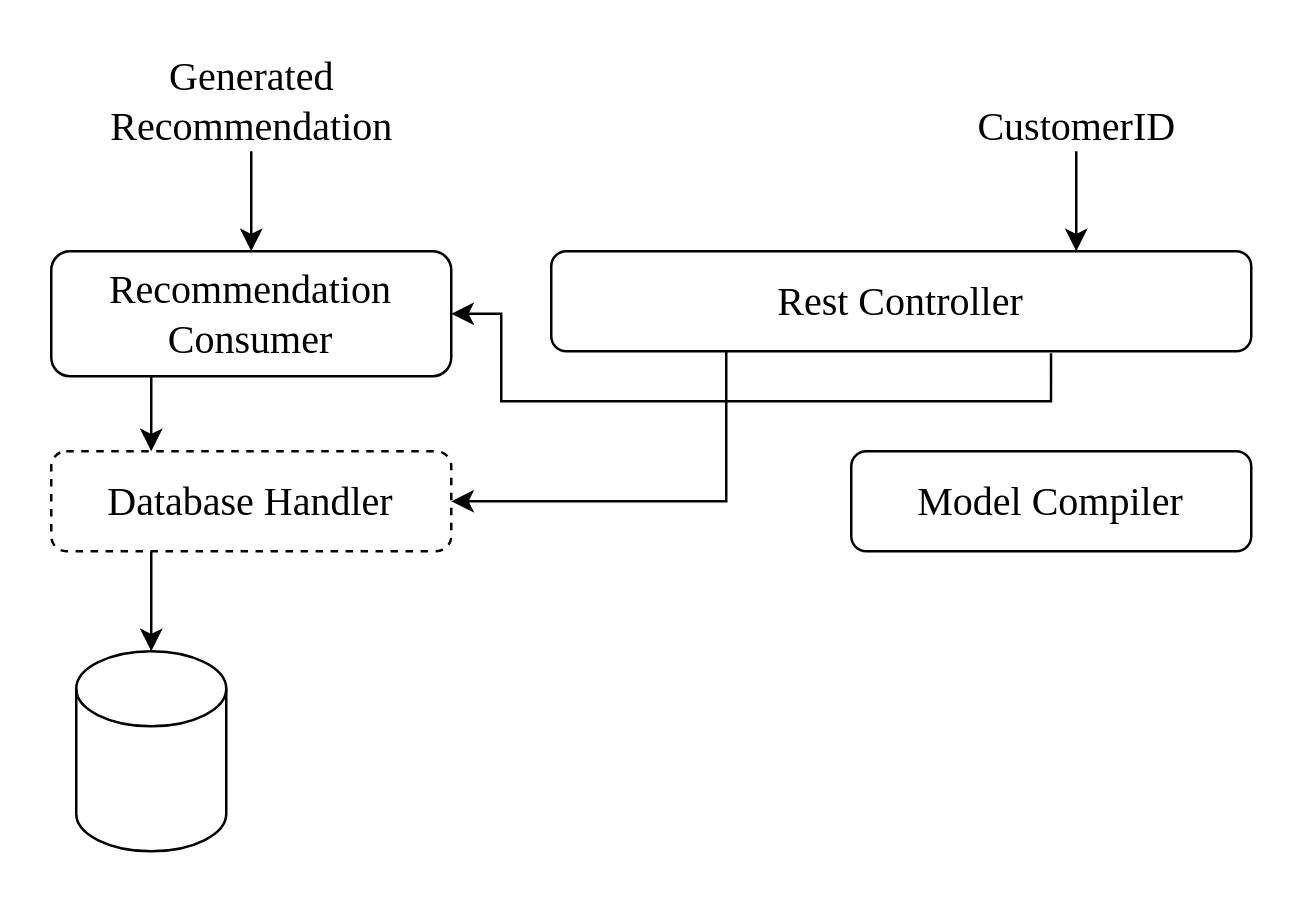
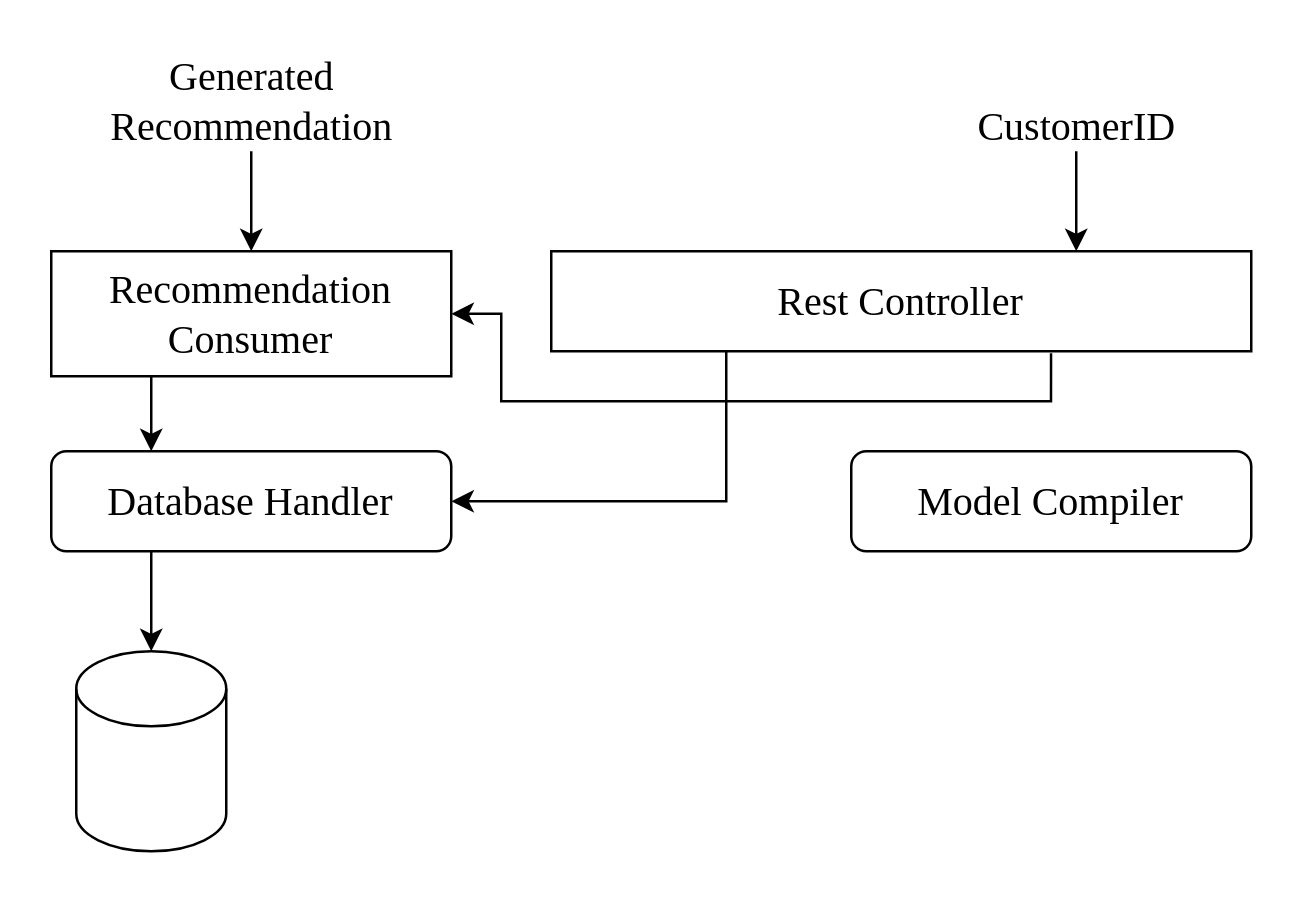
(901, 301) -> (901, 301)
(251, 314) -> (251, 314)
(251, 501) -> (251, 501)
